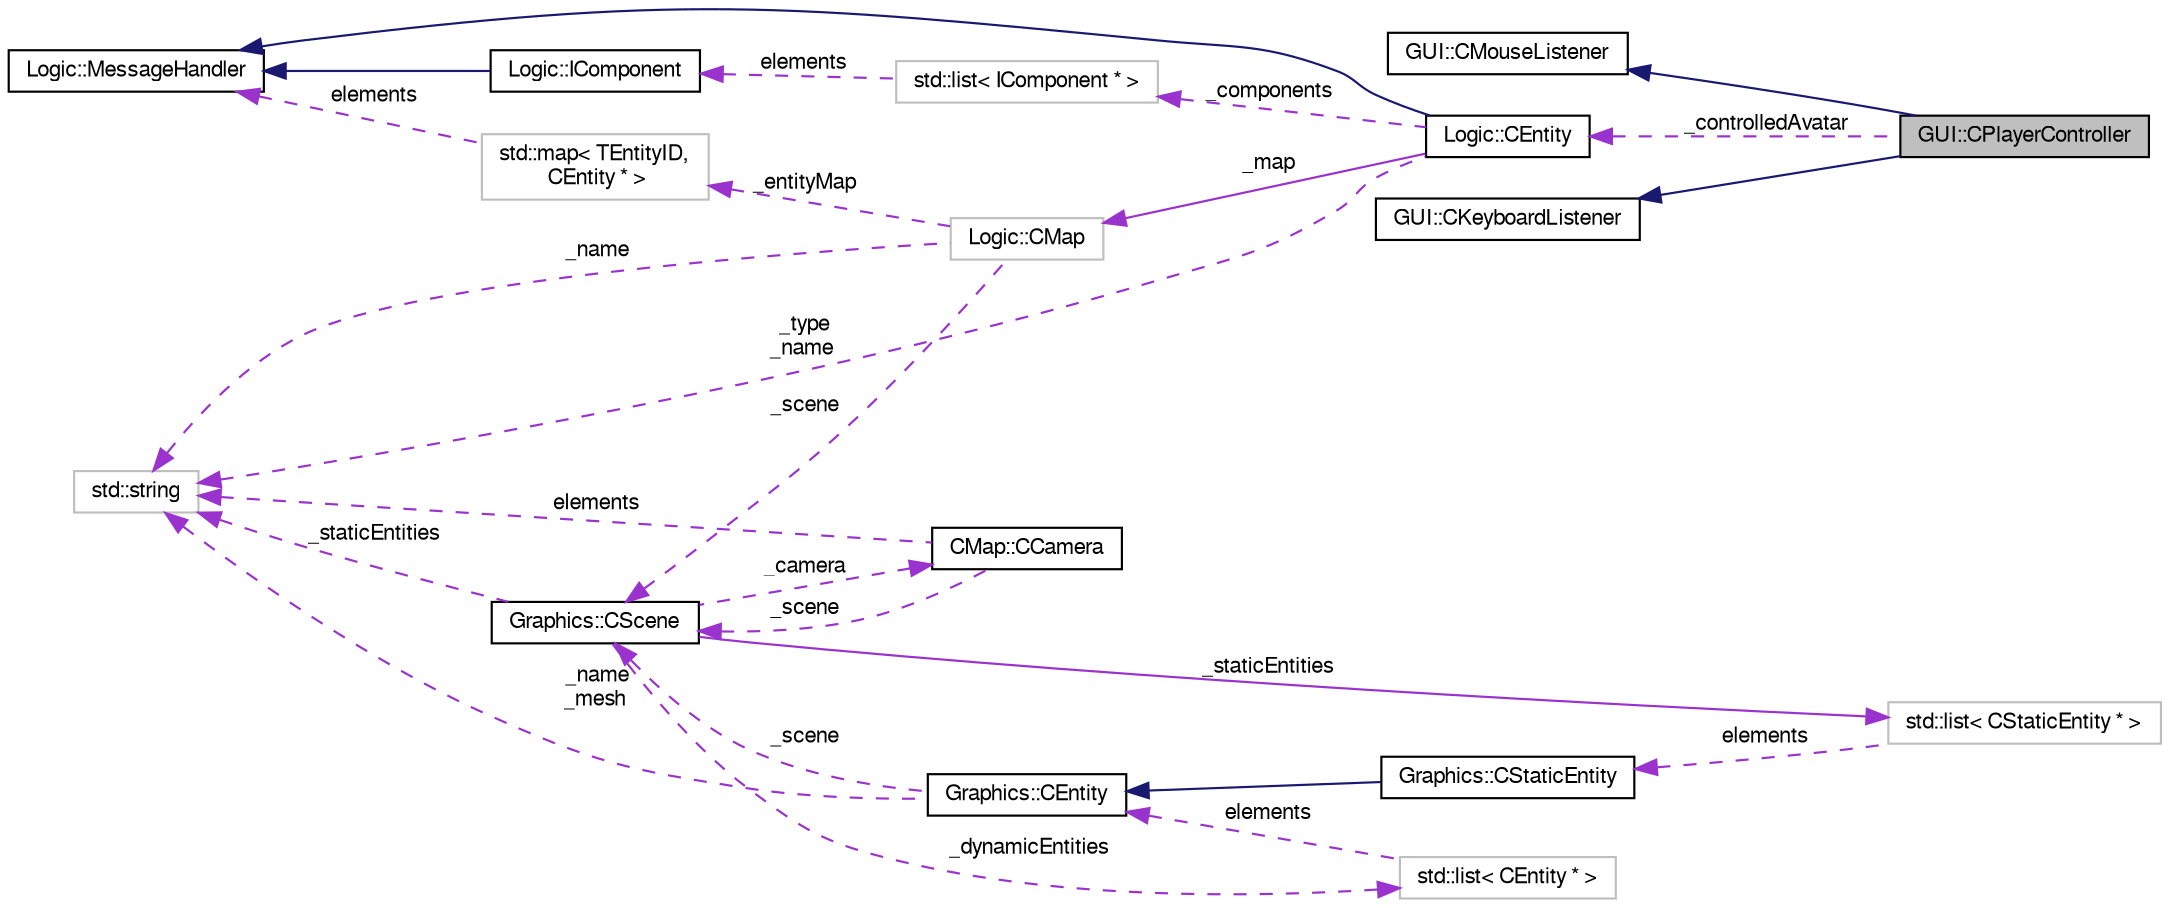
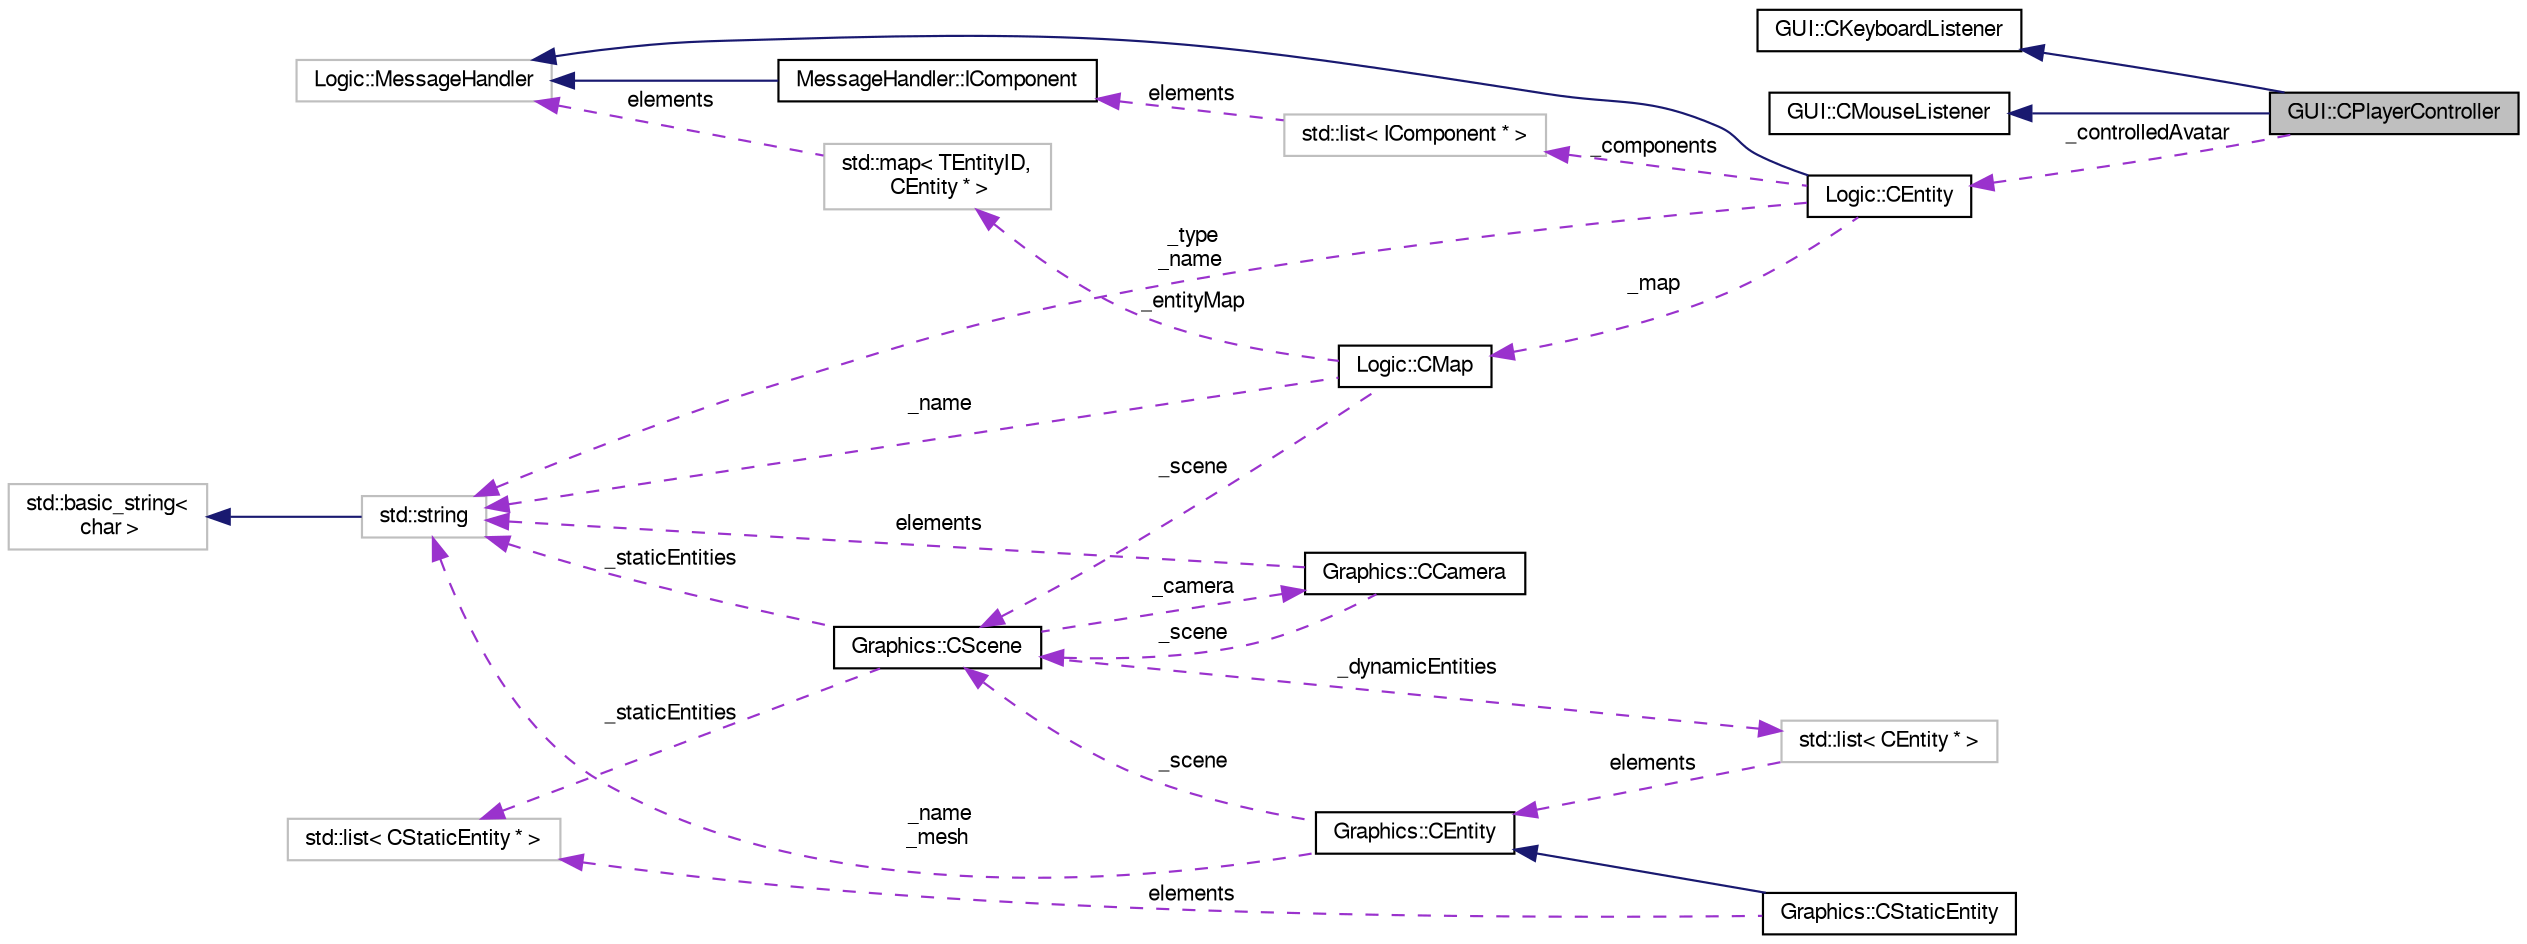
(136, 71) -> (424, 81)
(595, 71) -> (938, 81)
(1275, 186) -> (1694, 306)
(1027, 239) -> (1415, 366)
none -> (108, 517)
(1027, 548) -> (1415, 573)
(1282, 684) -> (691, 740)
(1774, 757) -> (1171, 909)
